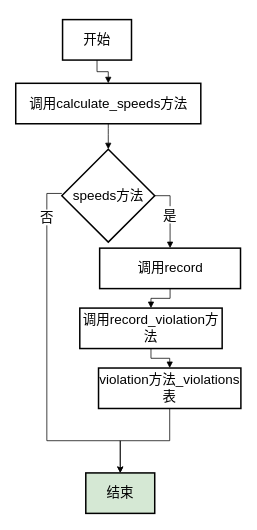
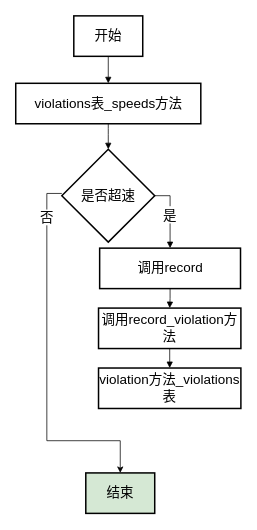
(97, 39) -> (108, 36)
(109, 103) -> (109, 103)
(108, 195) -> (108, 195)
(151, 328) -> (170, 328)
(163, 441) -> none
